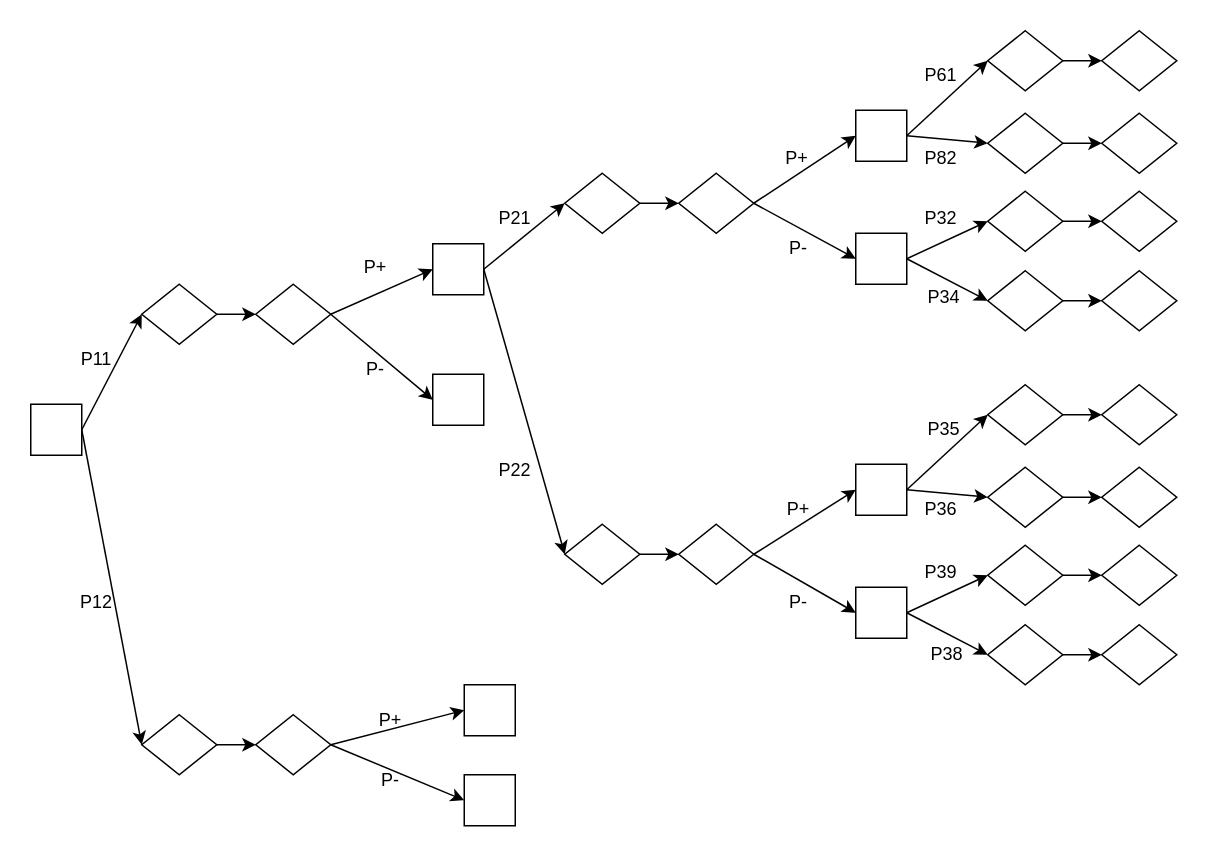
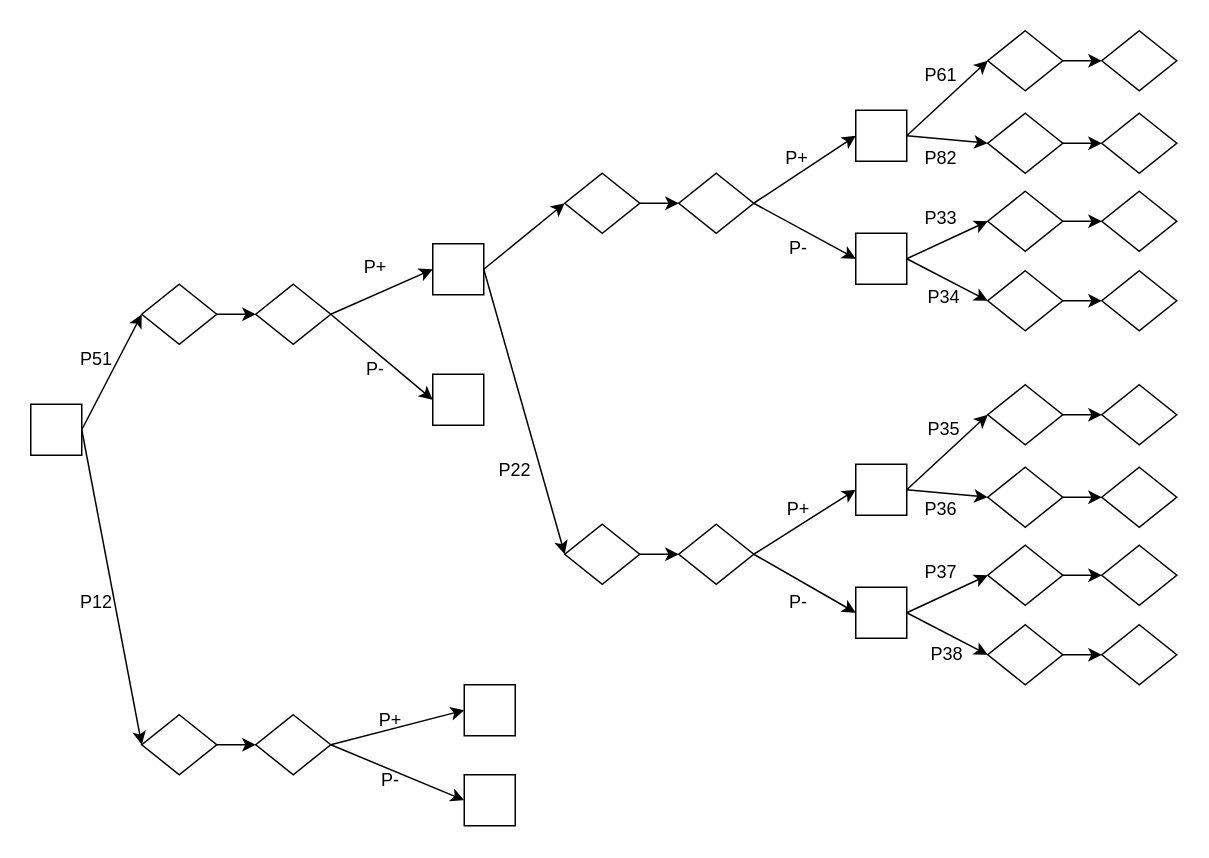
(515, 218) -> none
(941, 218) -> (941, 218)
(97, 359) -> (97, 359)
(941, 572) -> (941, 572)
